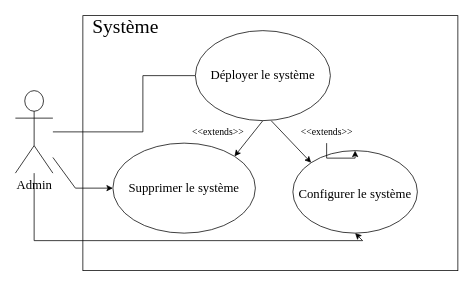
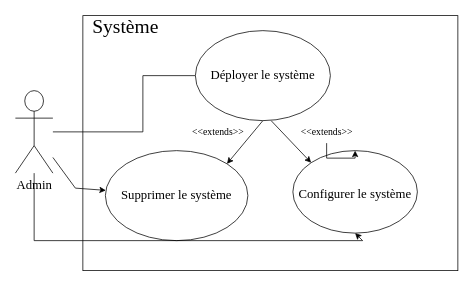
(184, 188) -> (177, 195)
